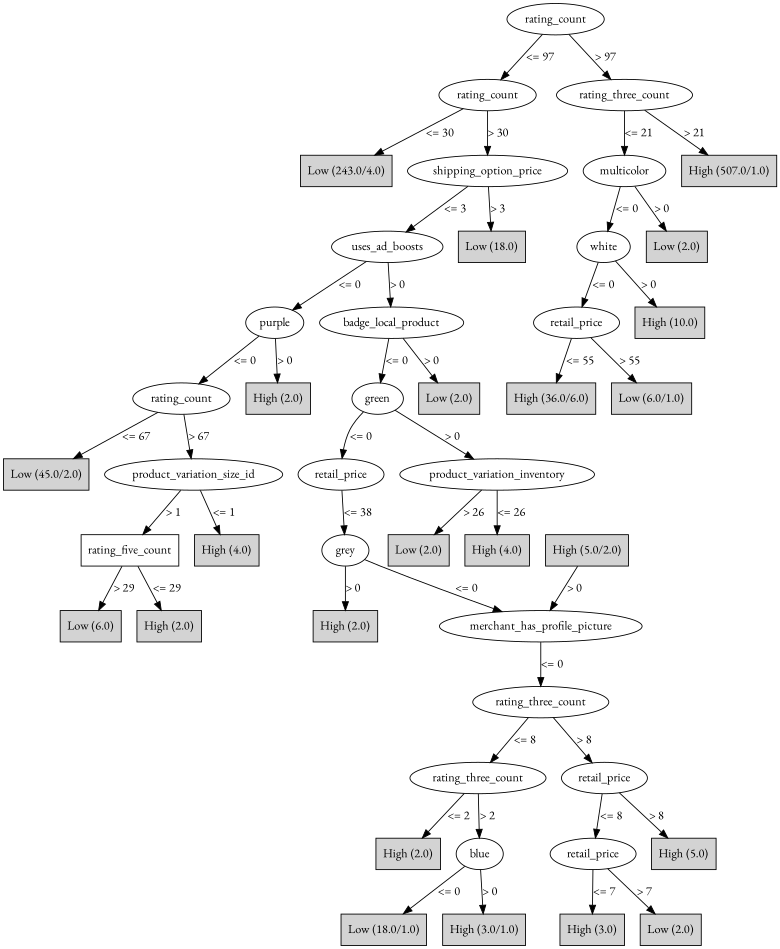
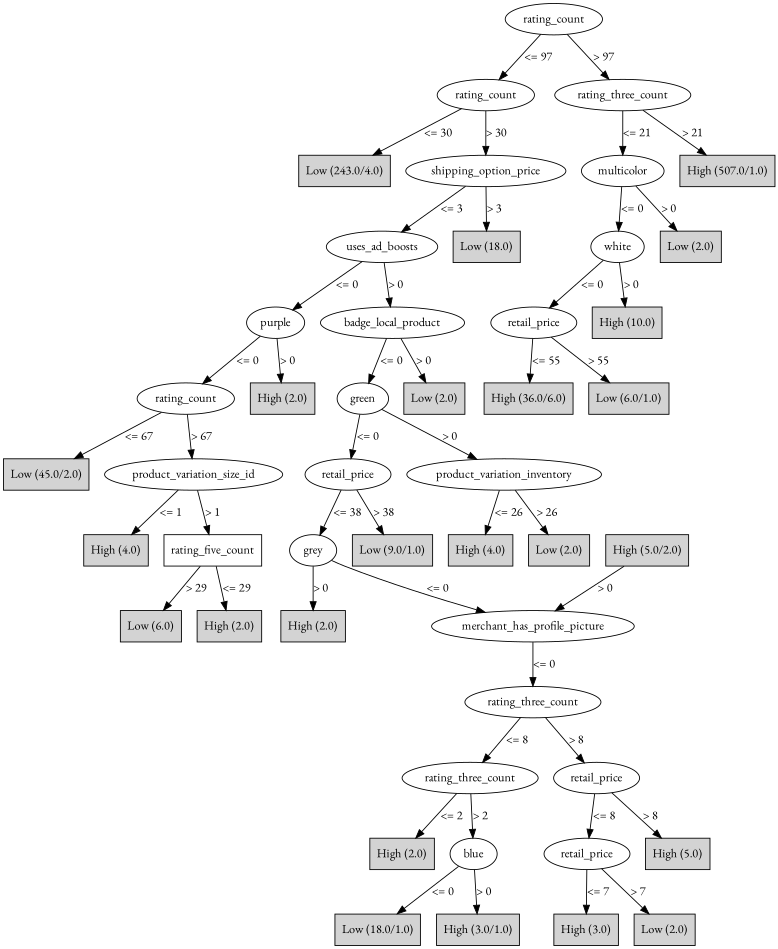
none -> (392, 550)
